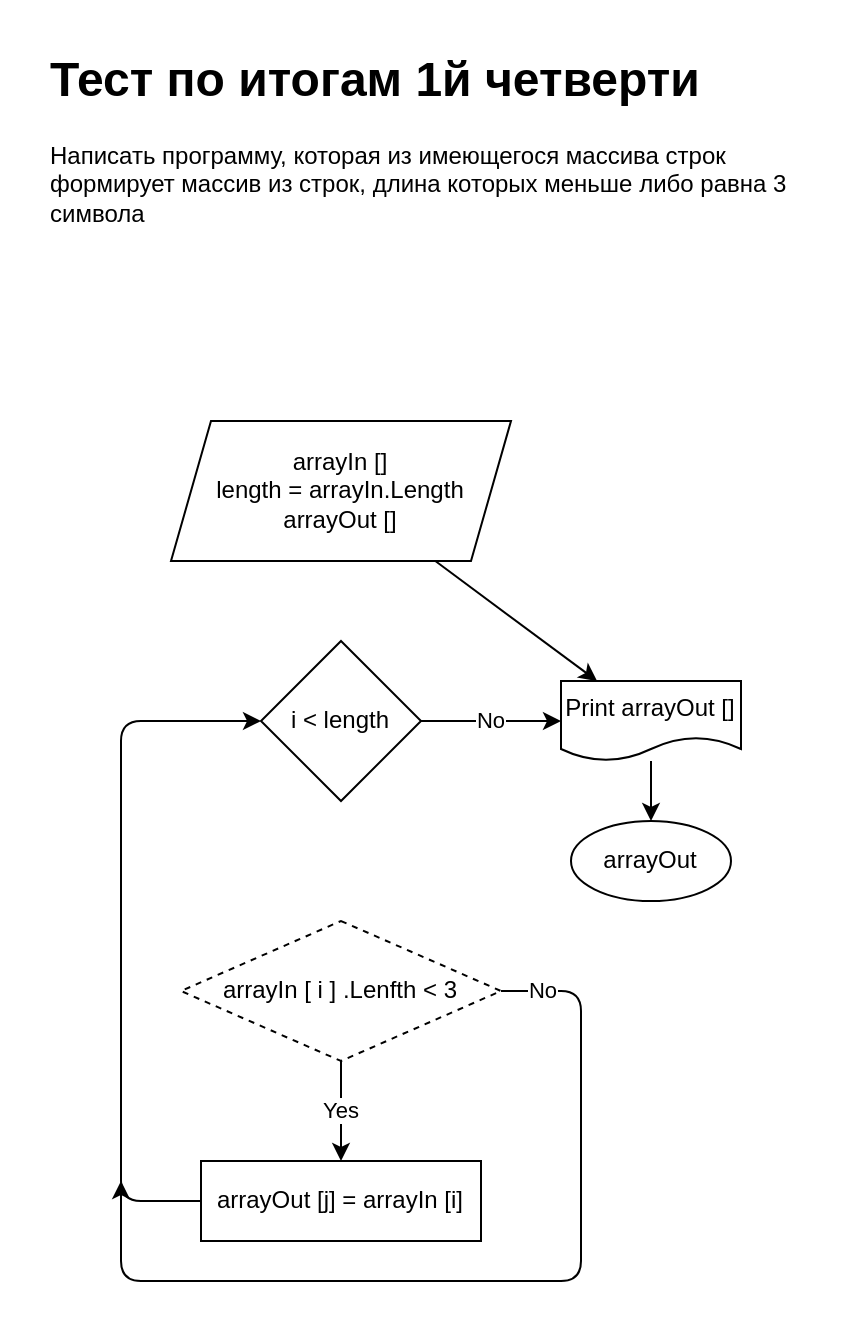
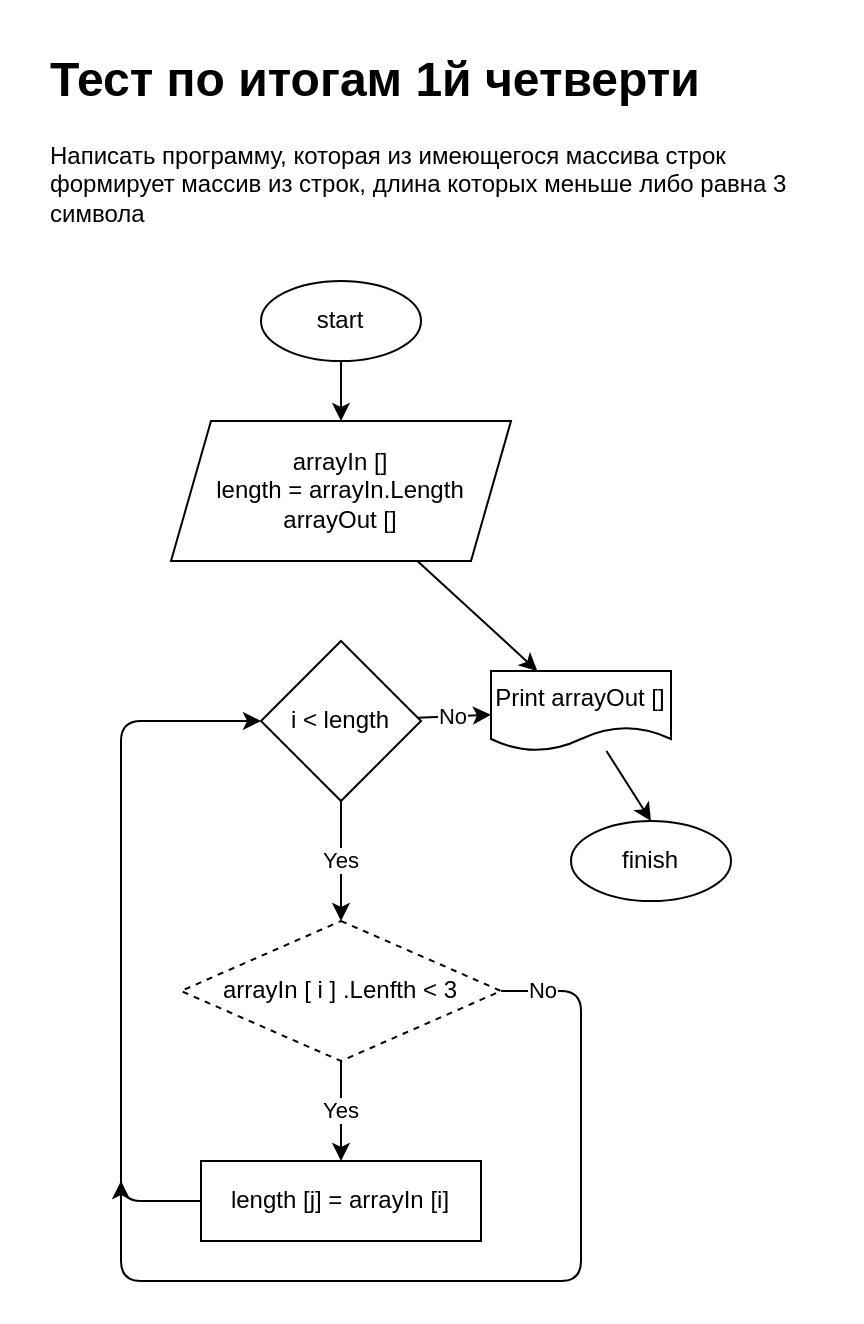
none -> (341, 321)
none -> (341, 384)
(651, 721) -> (581, 711)
none -> (341, 854)
(651, 861) -> (651, 861)
(341, 1201) -> (341, 1201)
